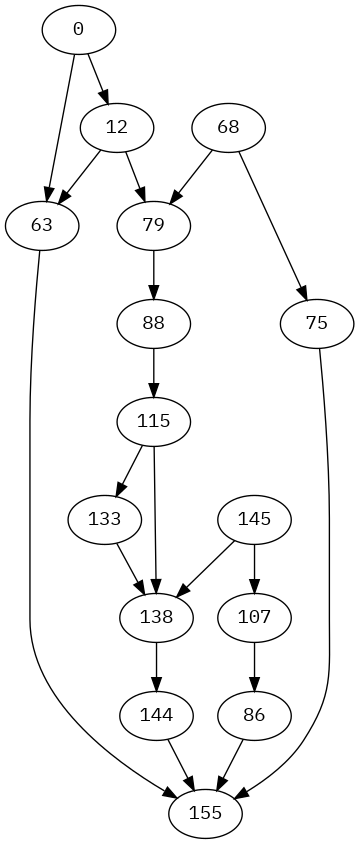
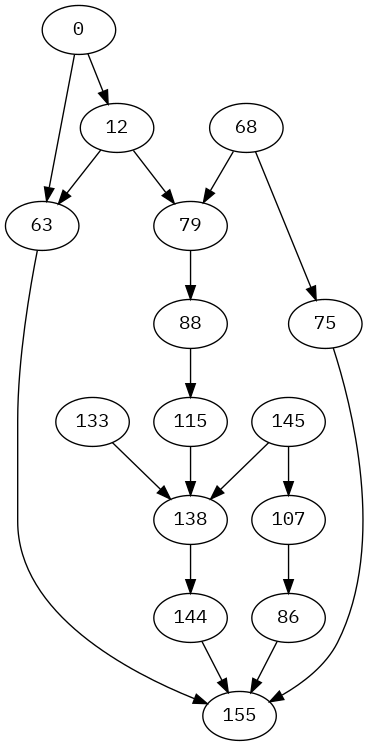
(132, 465) -> none
